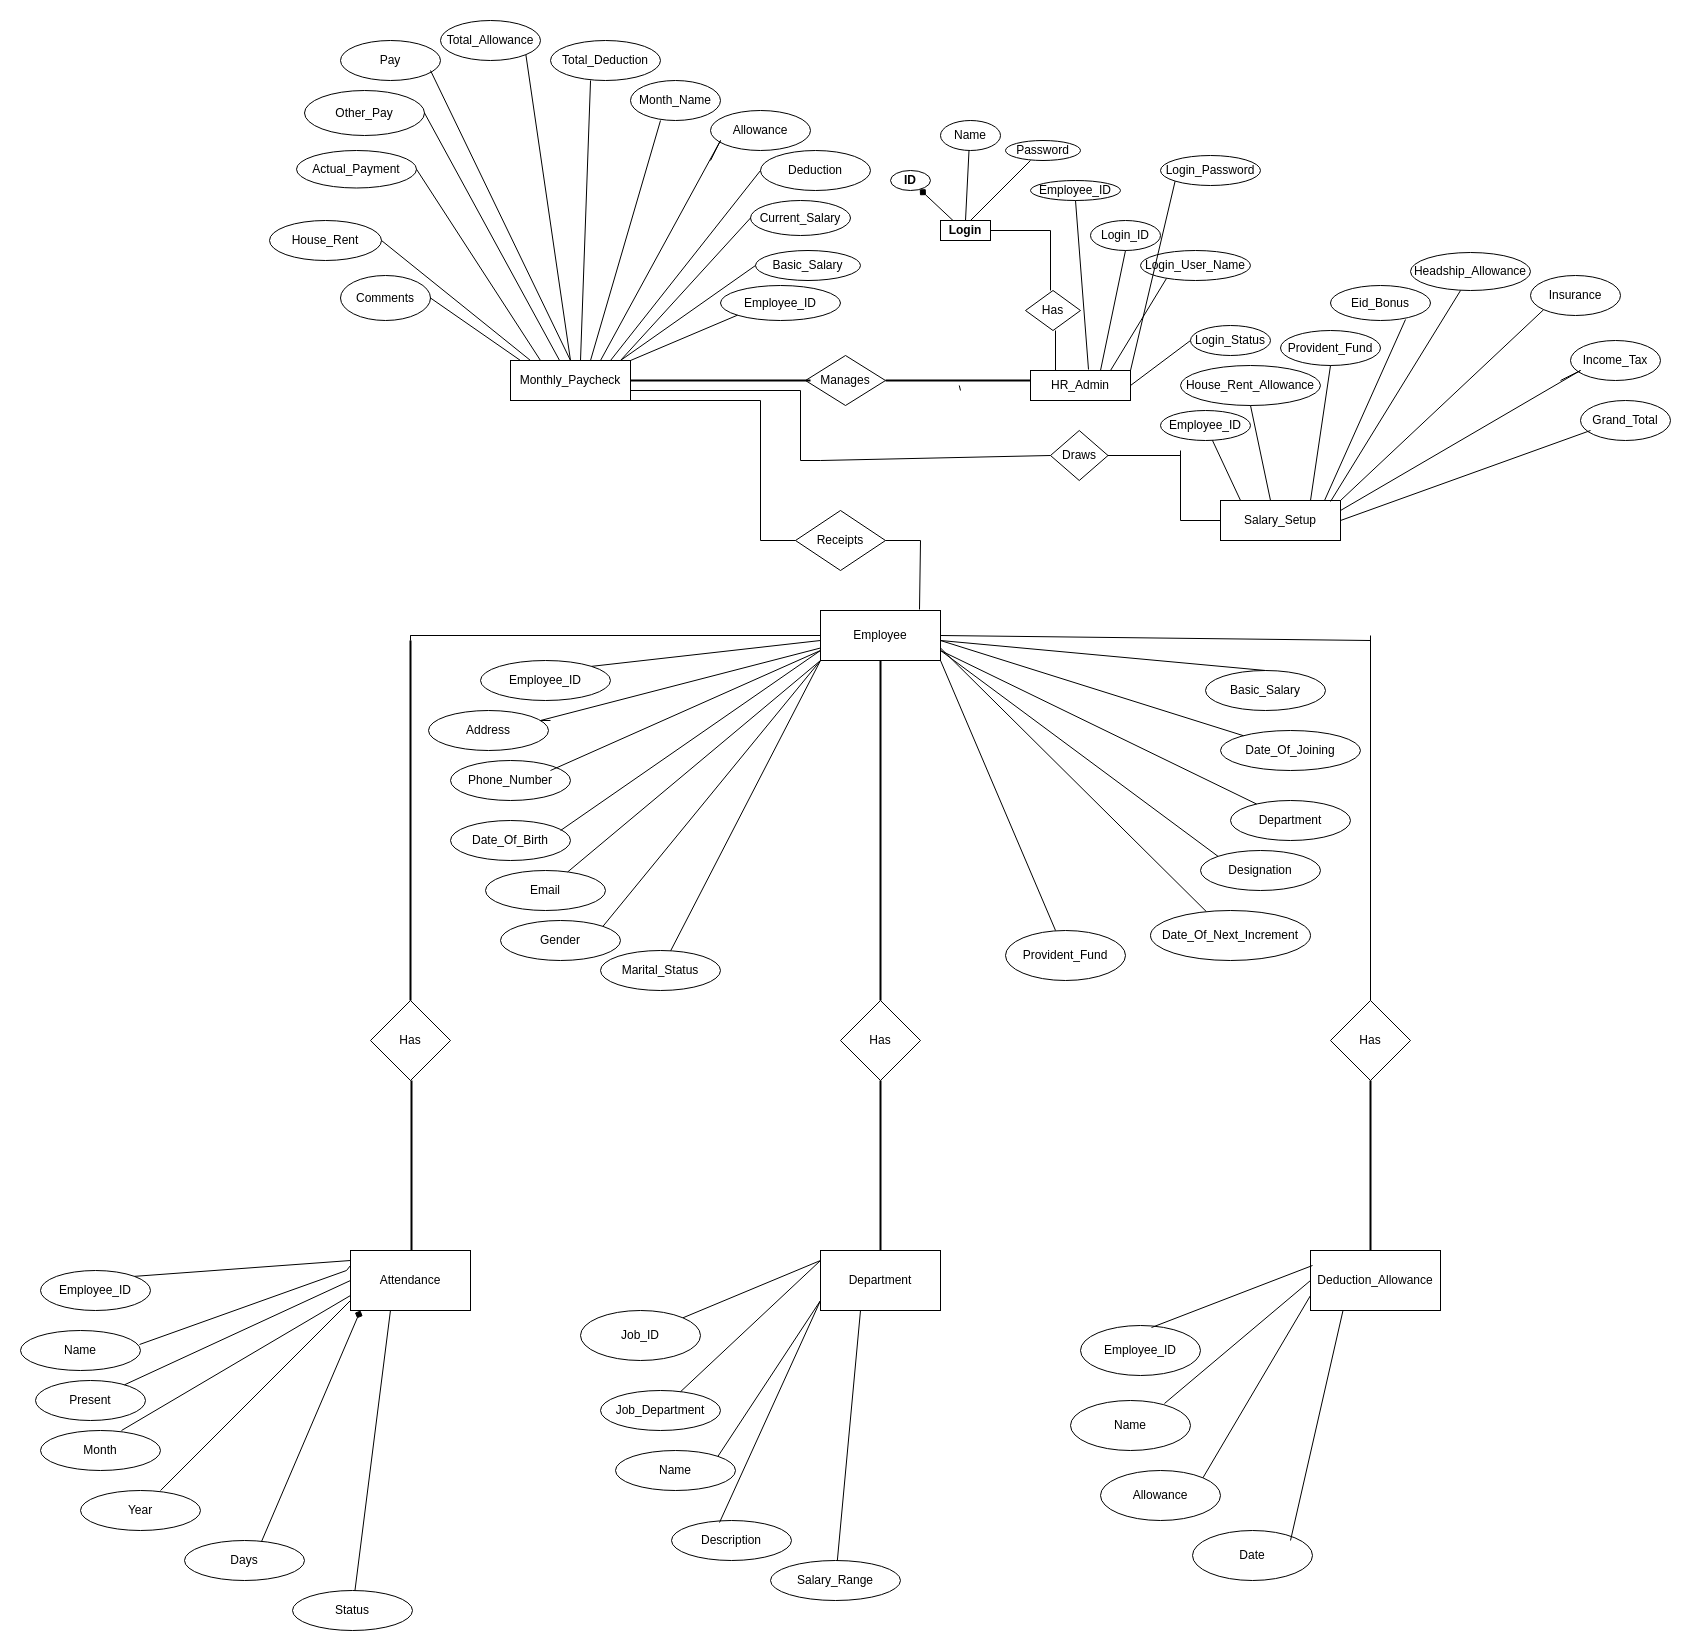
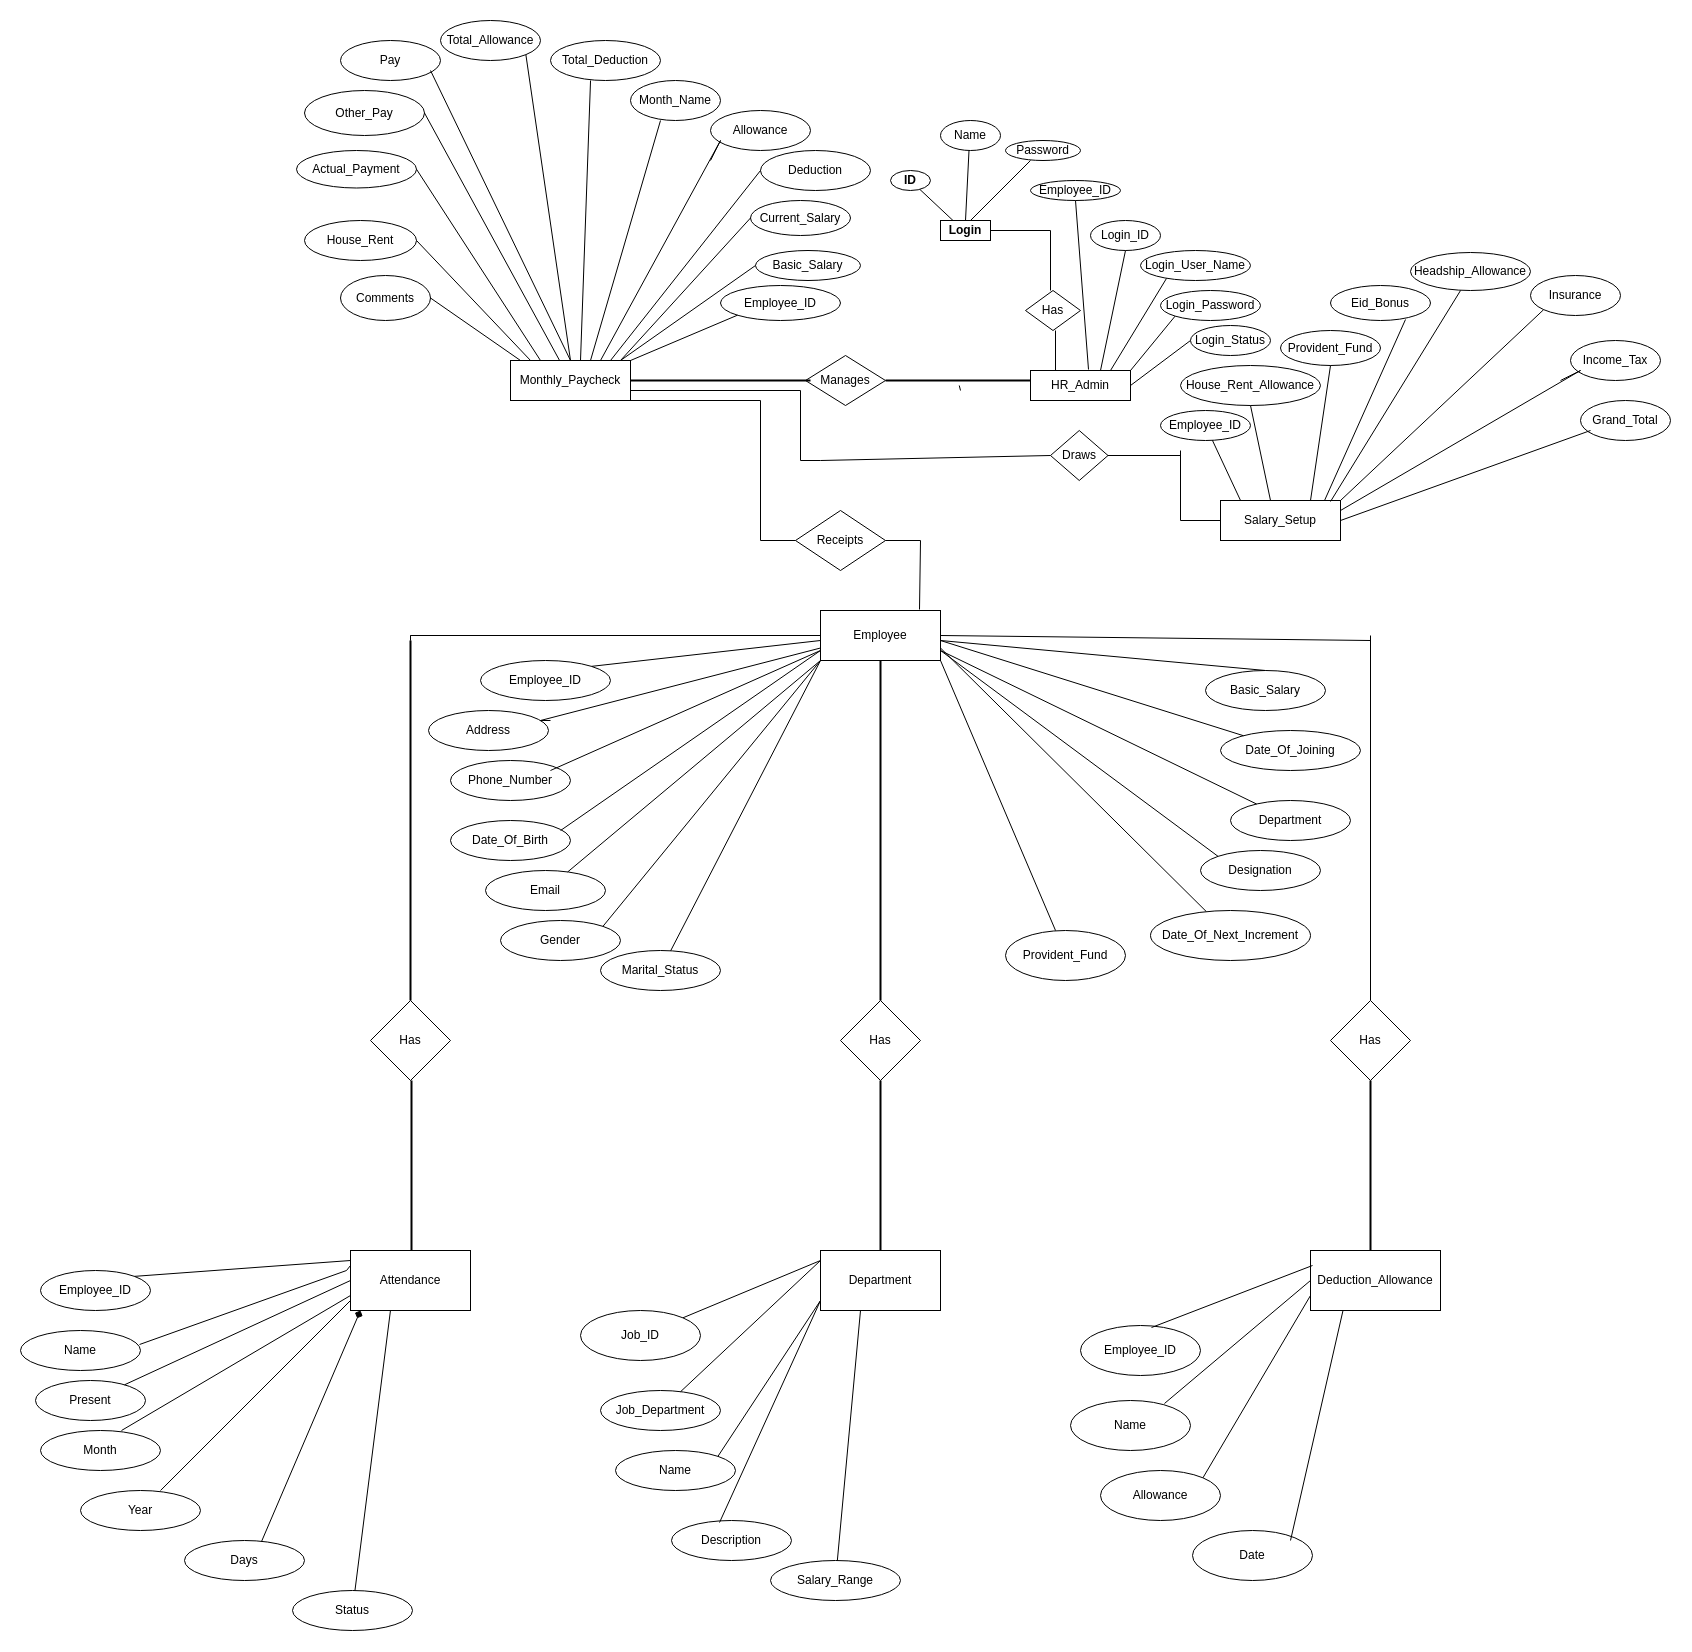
(1211, 171) -> (1211, 306)
(926, 195) -> (923, 193)
(326, 241) -> (361, 241)
